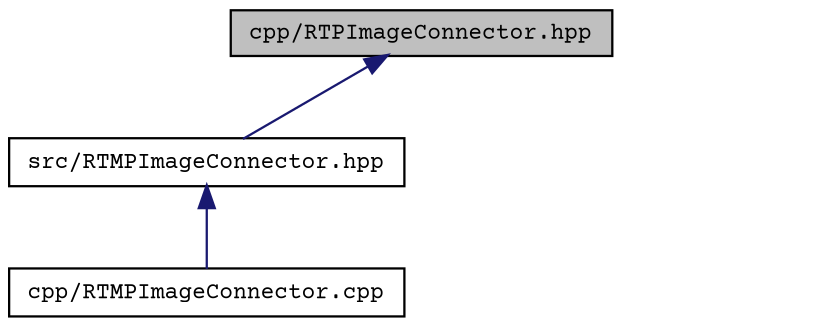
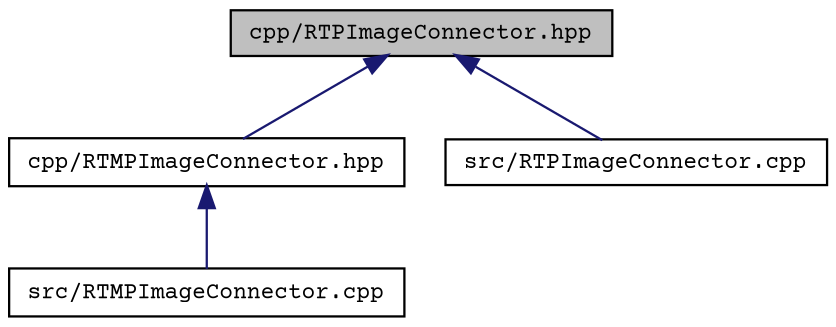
(207, 162) -> (207, 162)
none -> (636, 162)
(207, 292) -> (207, 292)
